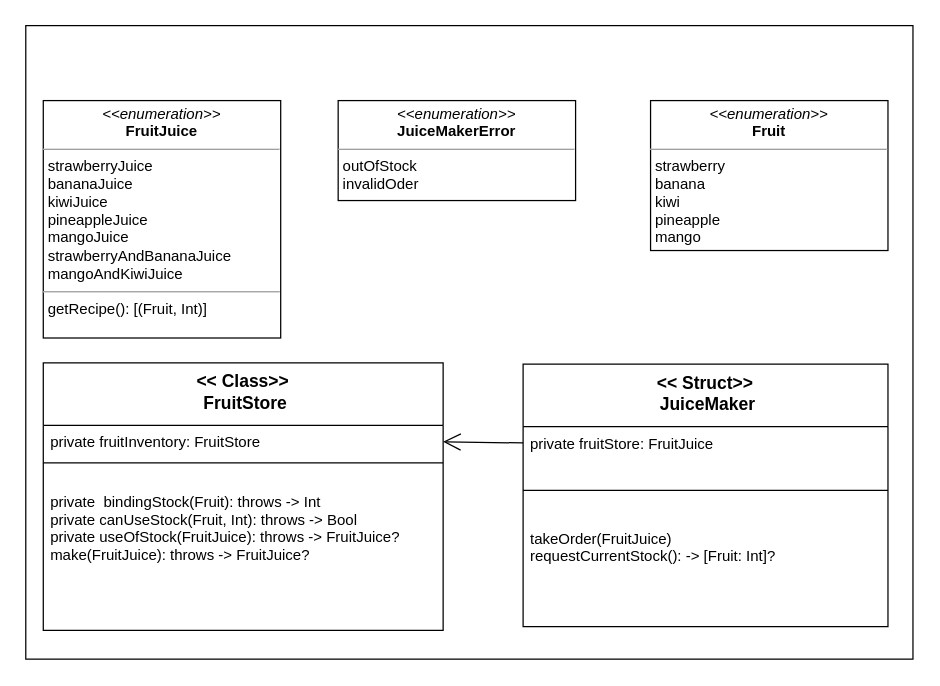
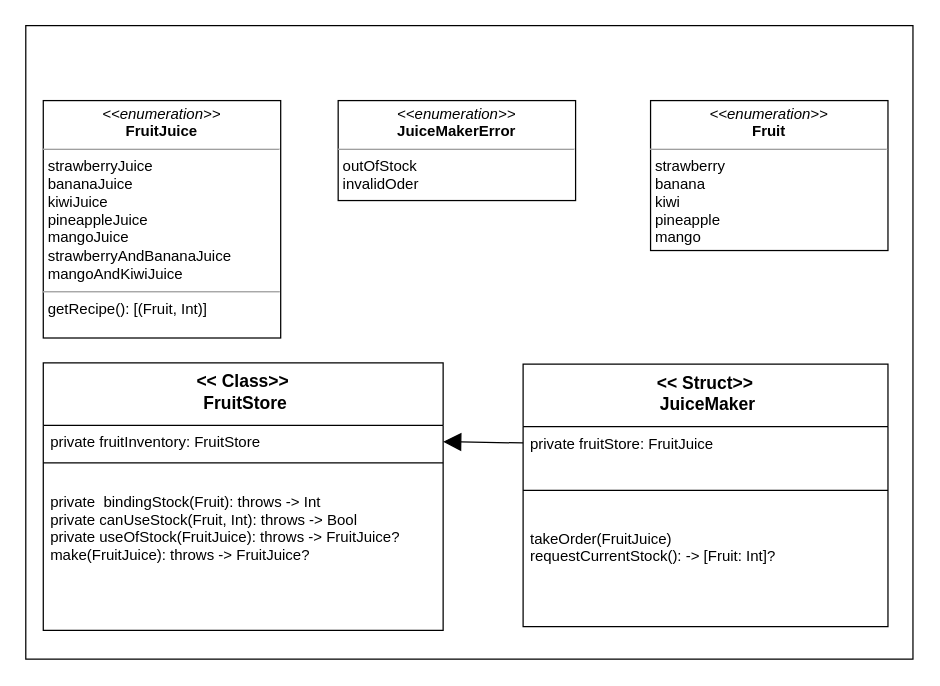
(454, 442) -> (462, 442)
